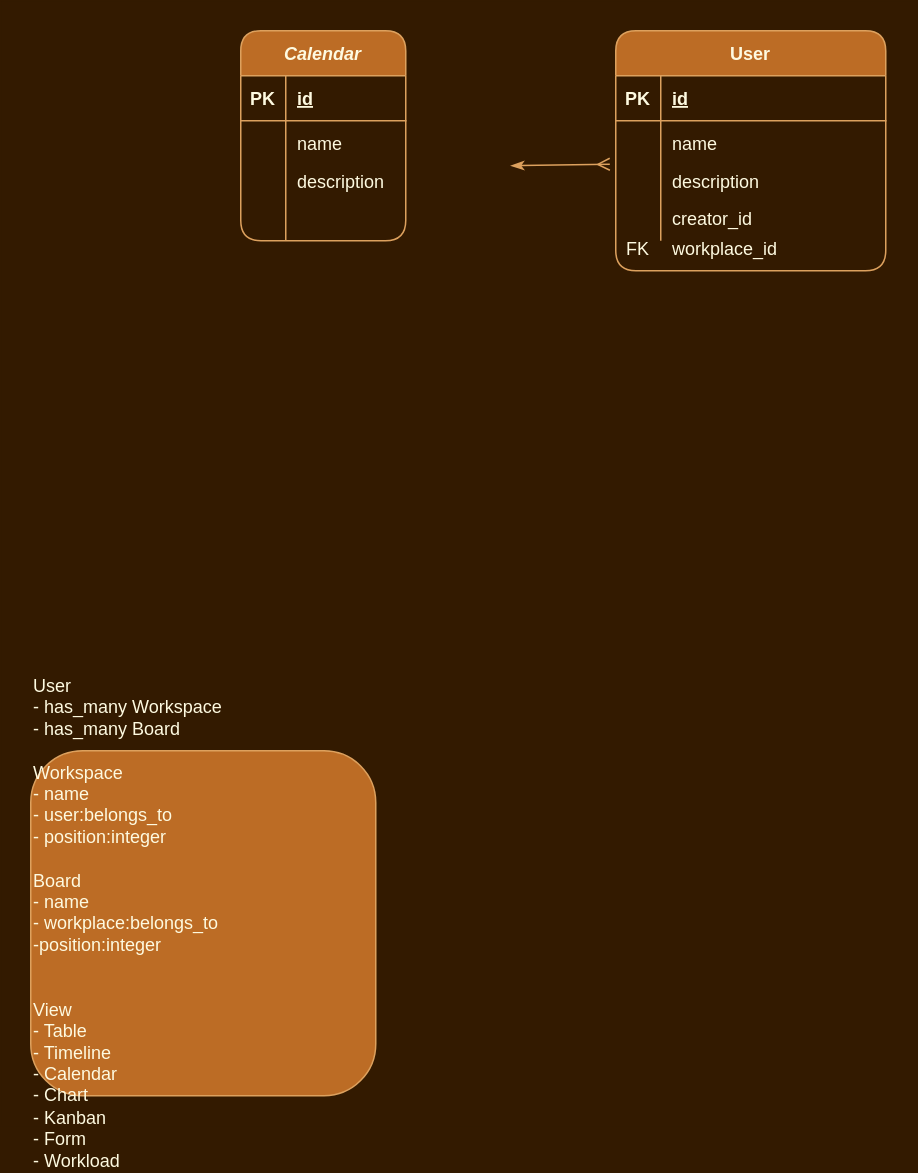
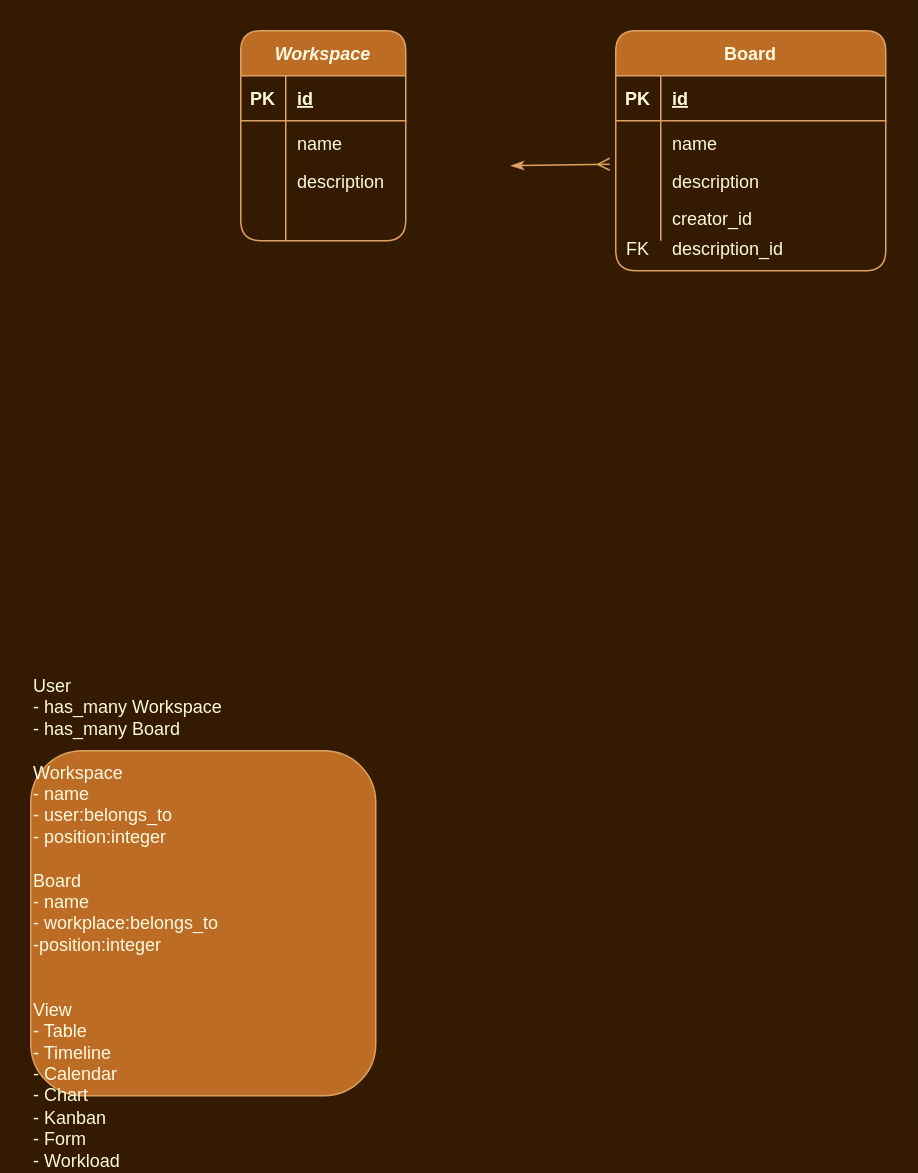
(323, 54) -> (323, 54)
(750, 54) -> (750, 54)
(728, 249) -> (736, 249)
